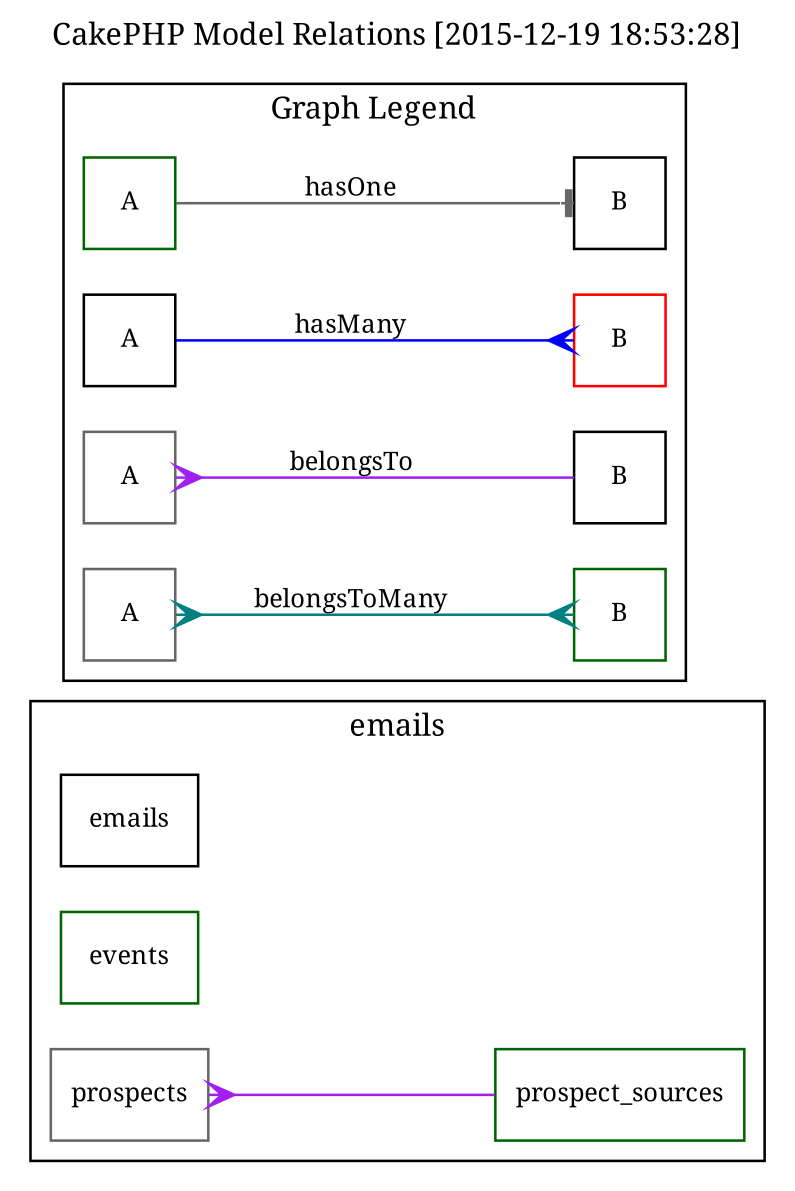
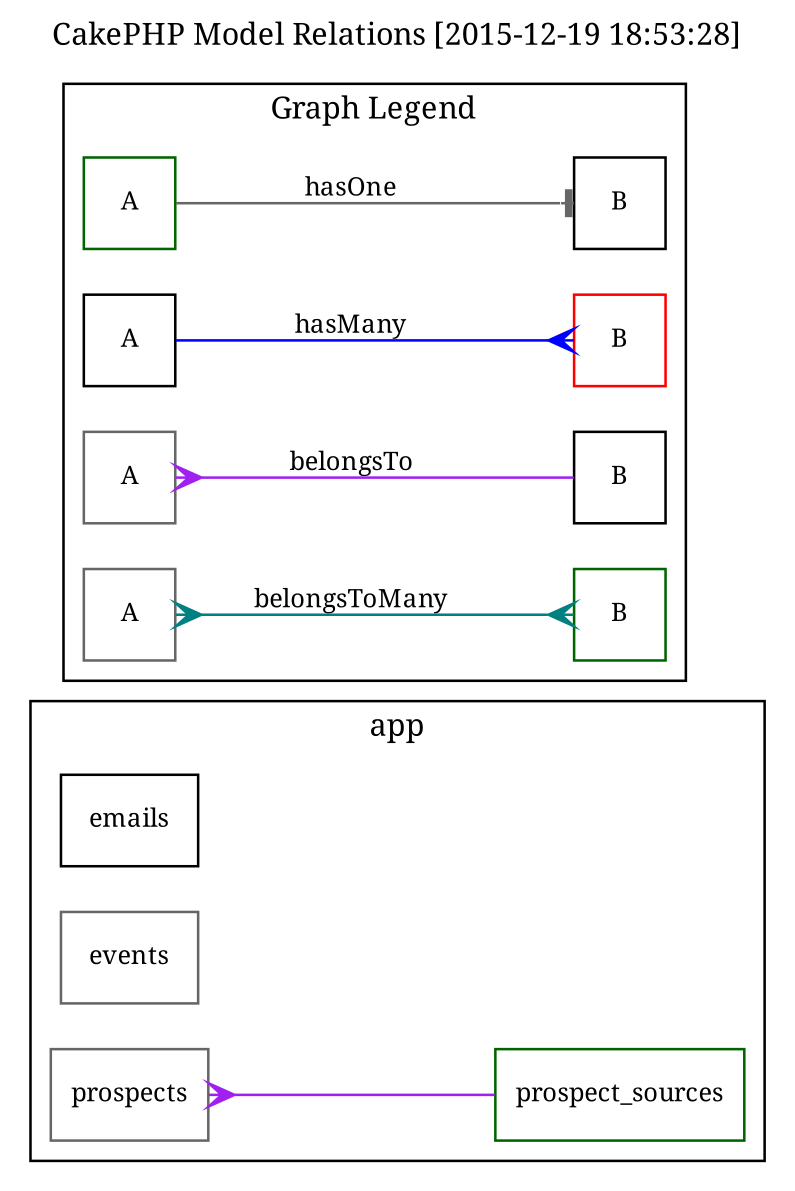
(398, 728) -> (398, 728)
(130, 958) -> (130, 958)
